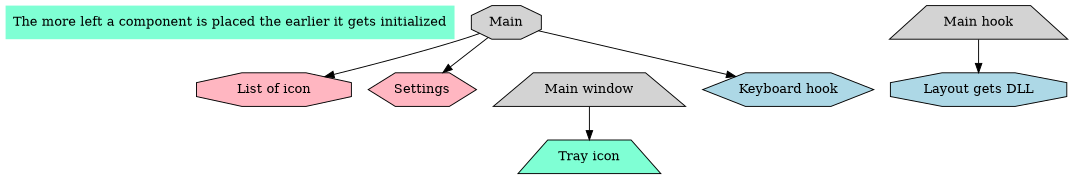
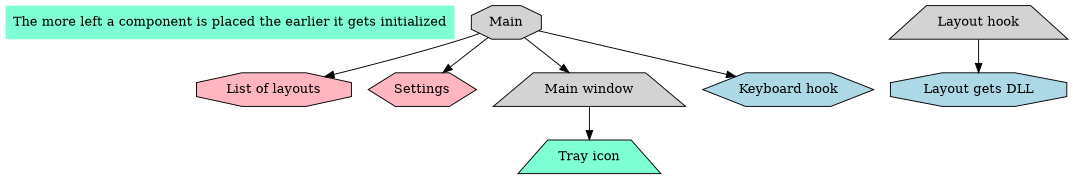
(979, 22) -> (979, 22)
none -> (543, 52)
(274, 90) -> (274, 90)
